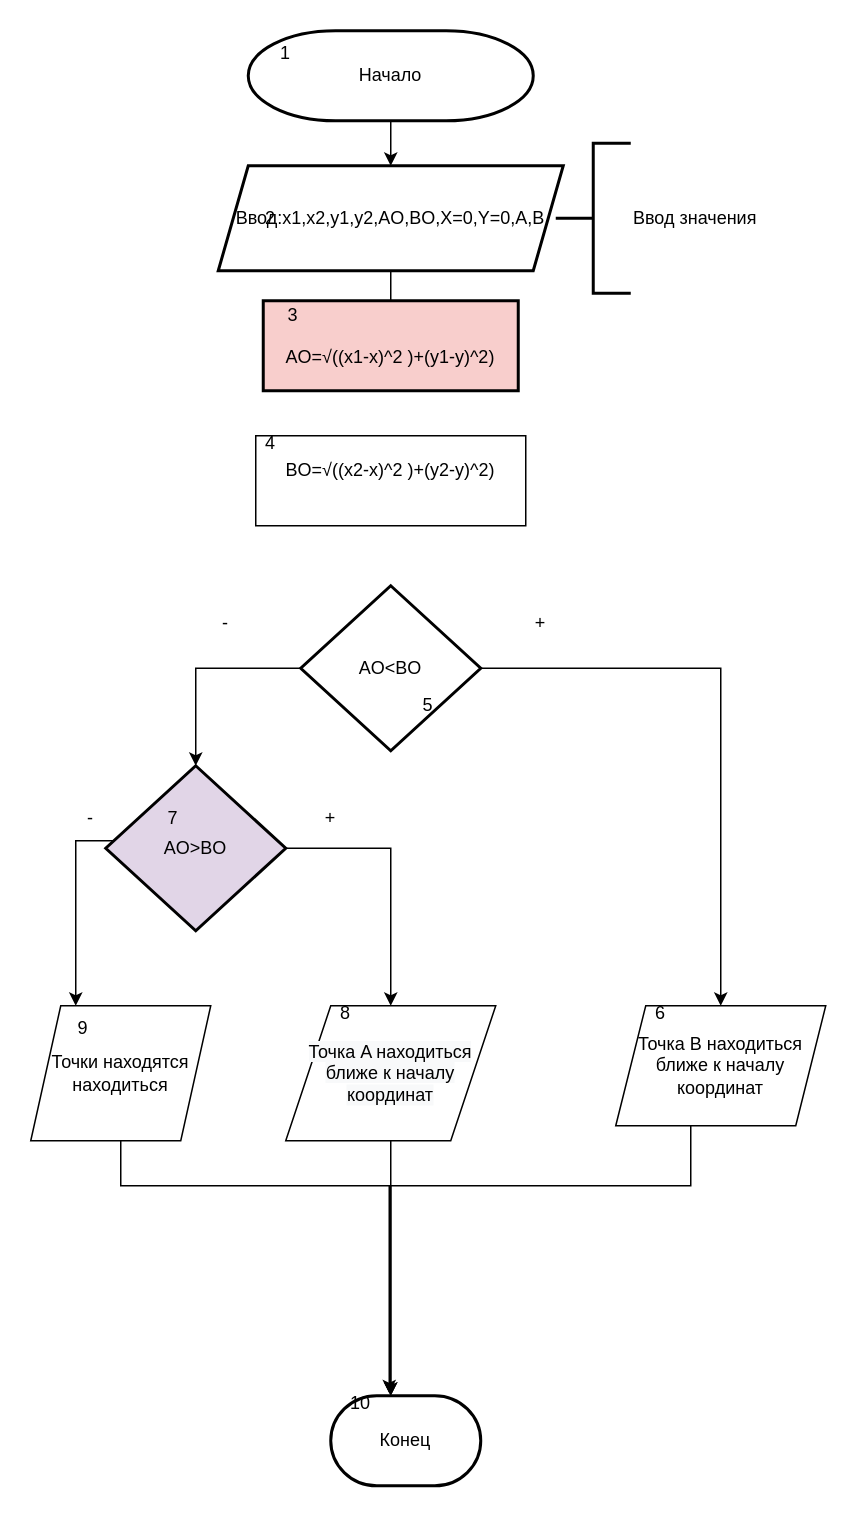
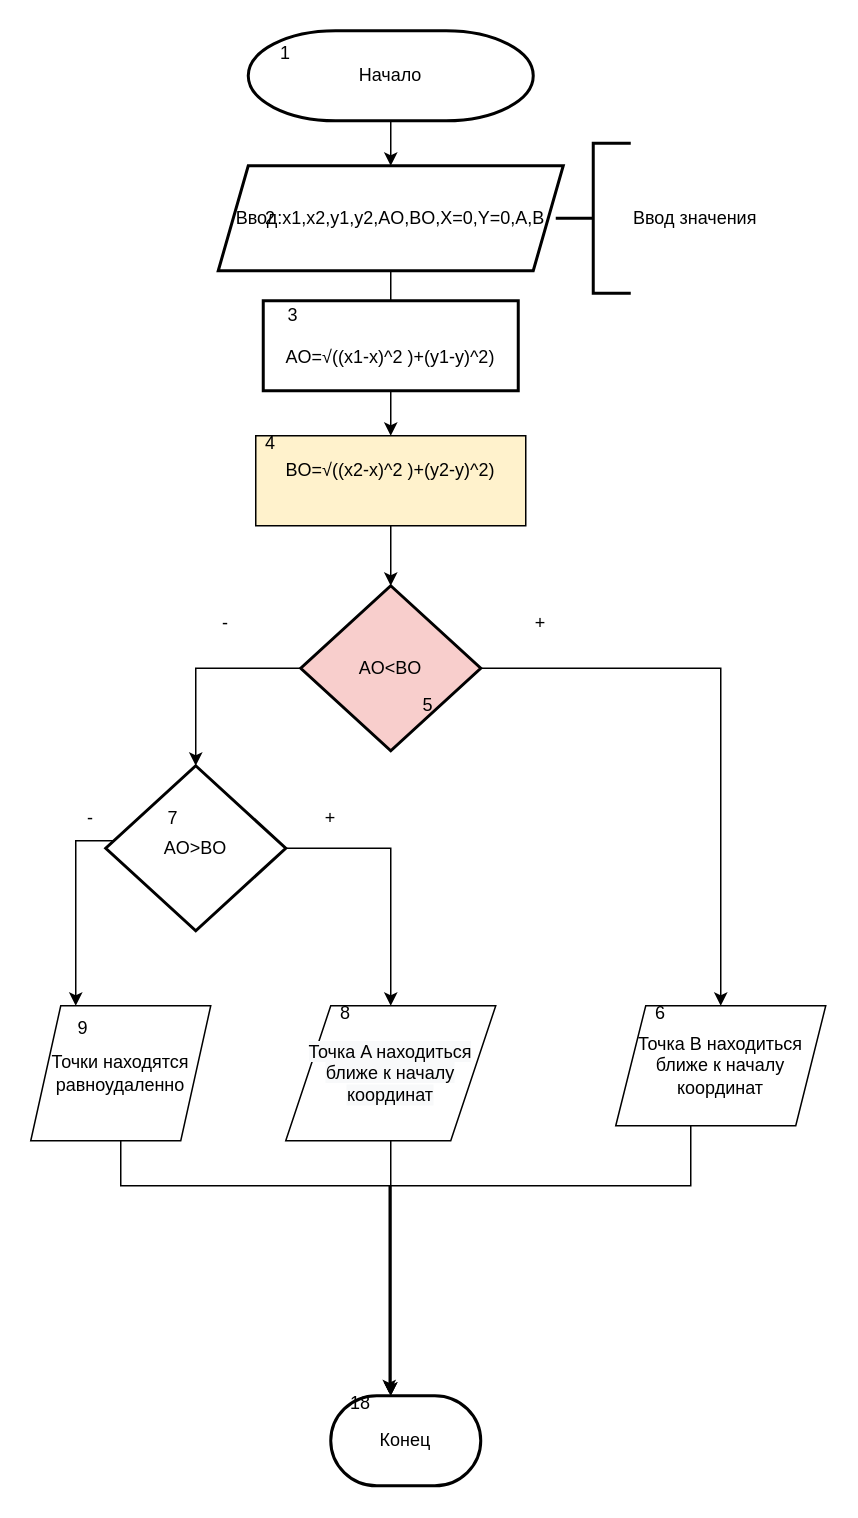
(391, 346) -> (391, 346)
none -> (391, 419)
(391, 481) -> (391, 481)
none -> (391, 551)
(391, 668) -> (391, 668)
(196, 848) -> (196, 848)
(121, 1073) -> (121, 1073)
(361, 1403) -> (361, 1403)
